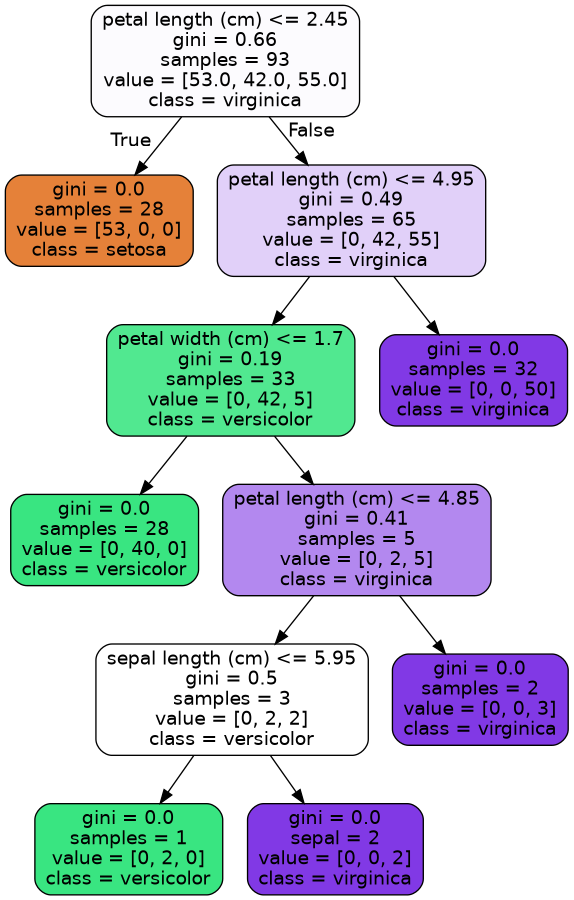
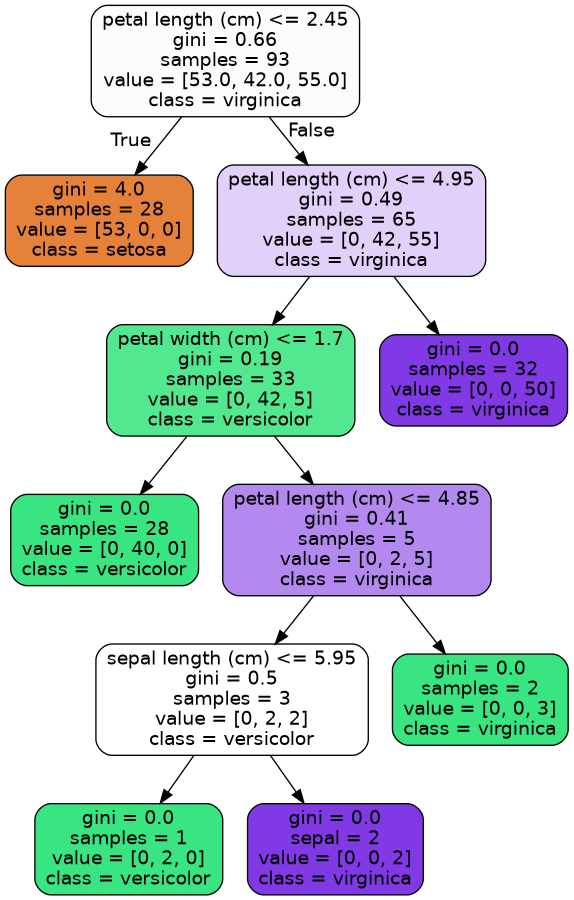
(99, 221) -> (99, 221)
(480, 700) -> (480, 700)
